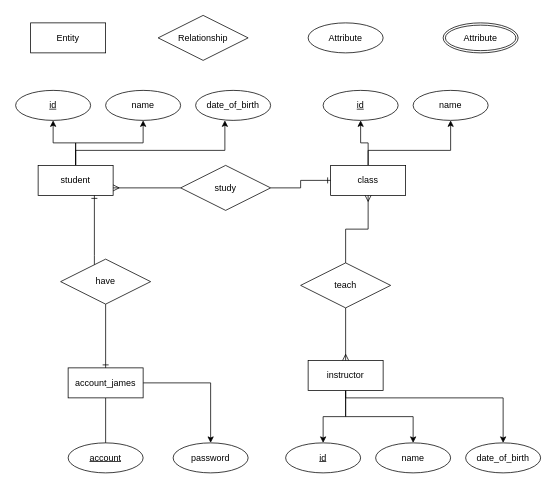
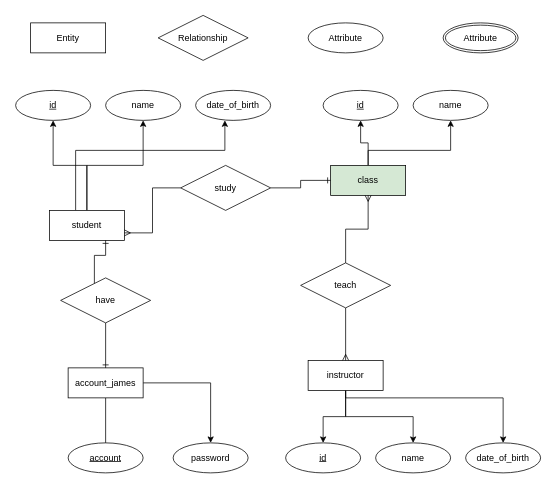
(75, 180) -> (87, 225)
(368, 180) -> (368, 180)
(105, 282) -> (105, 300)
